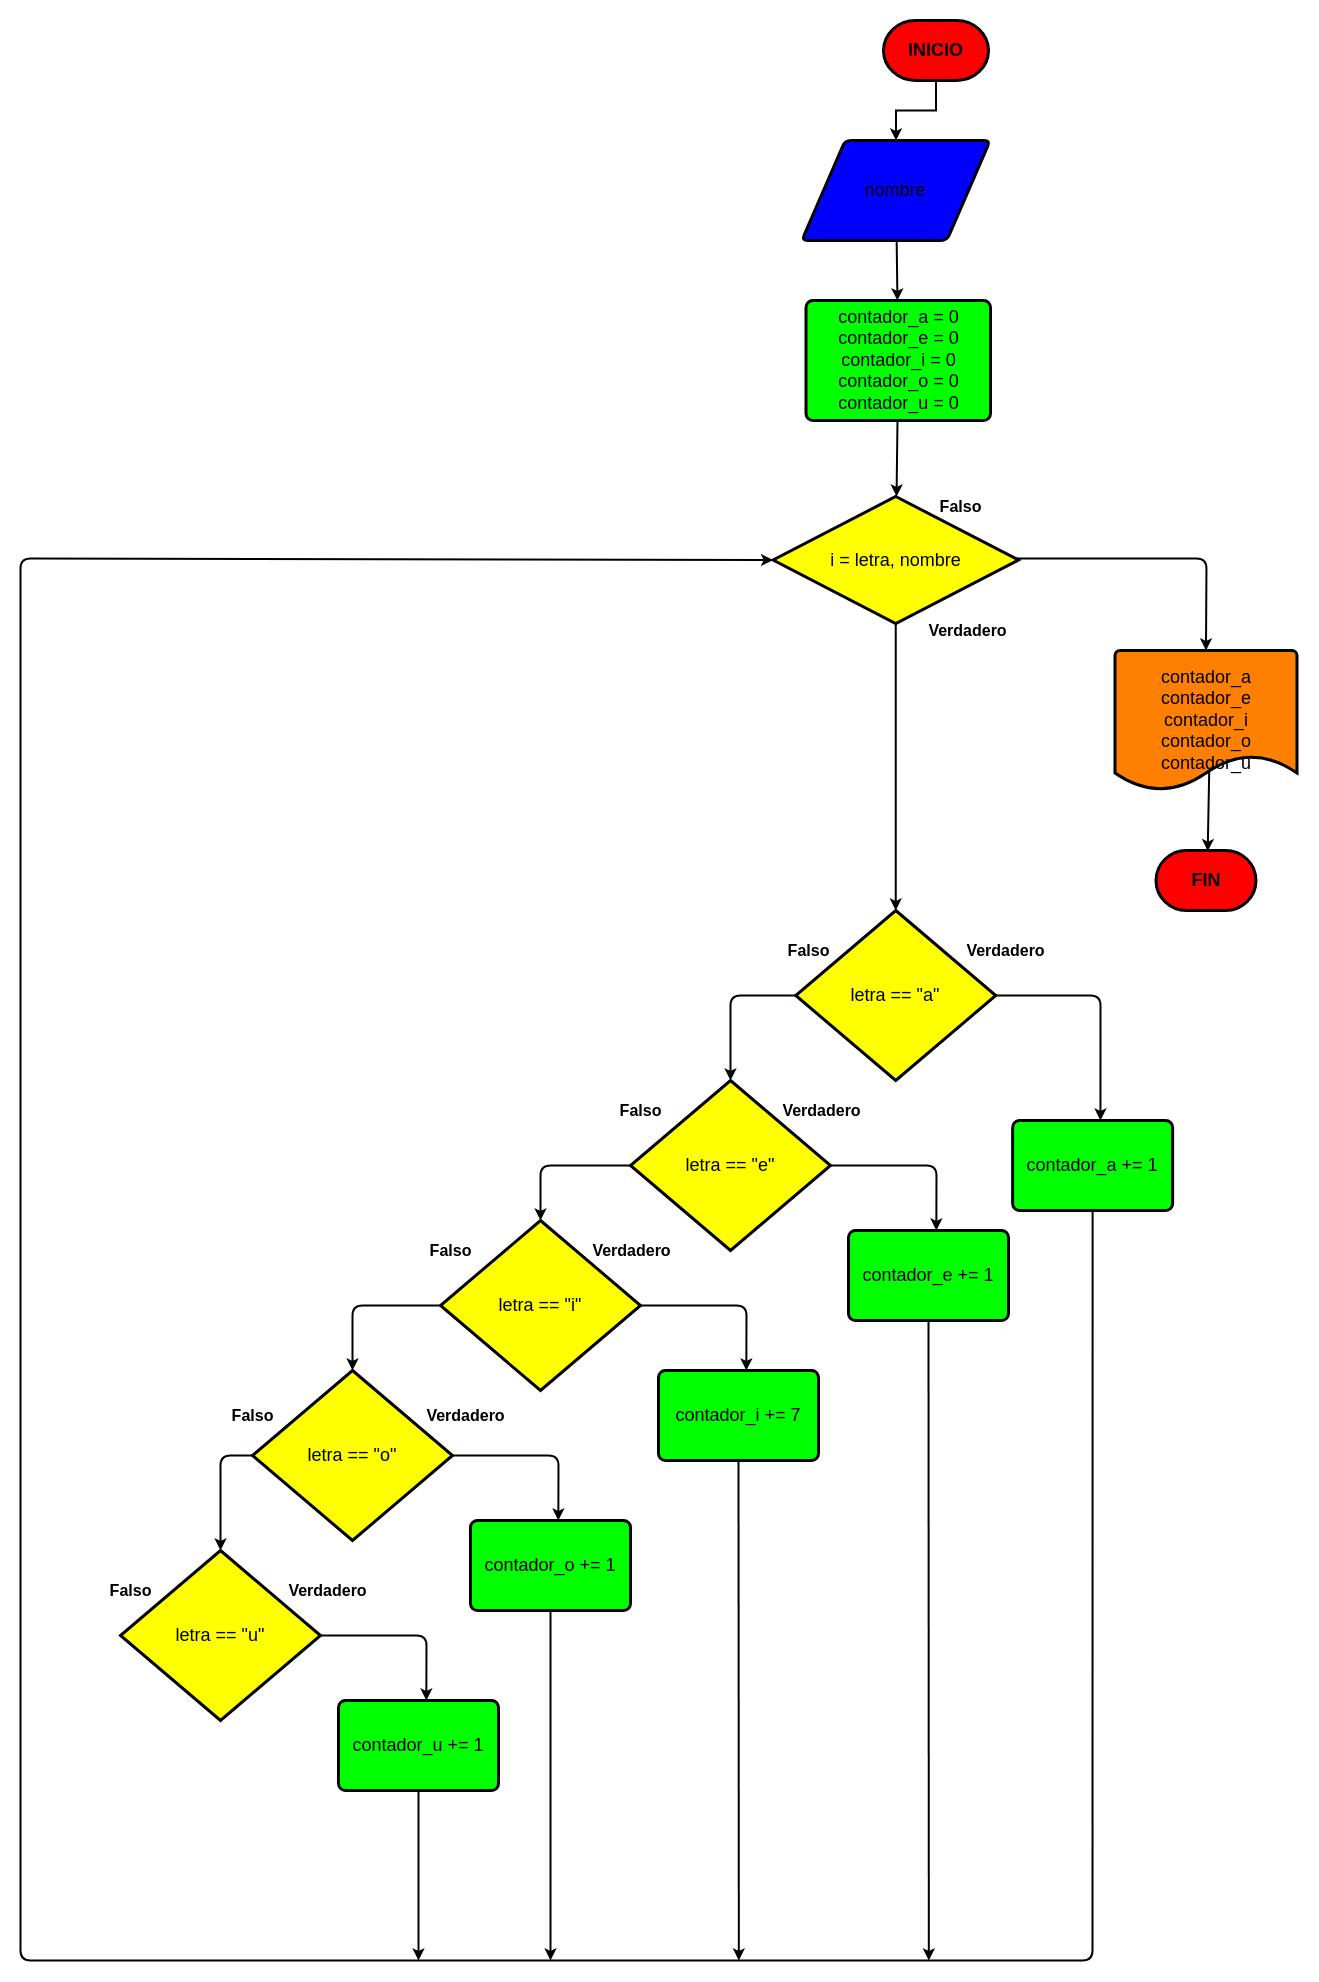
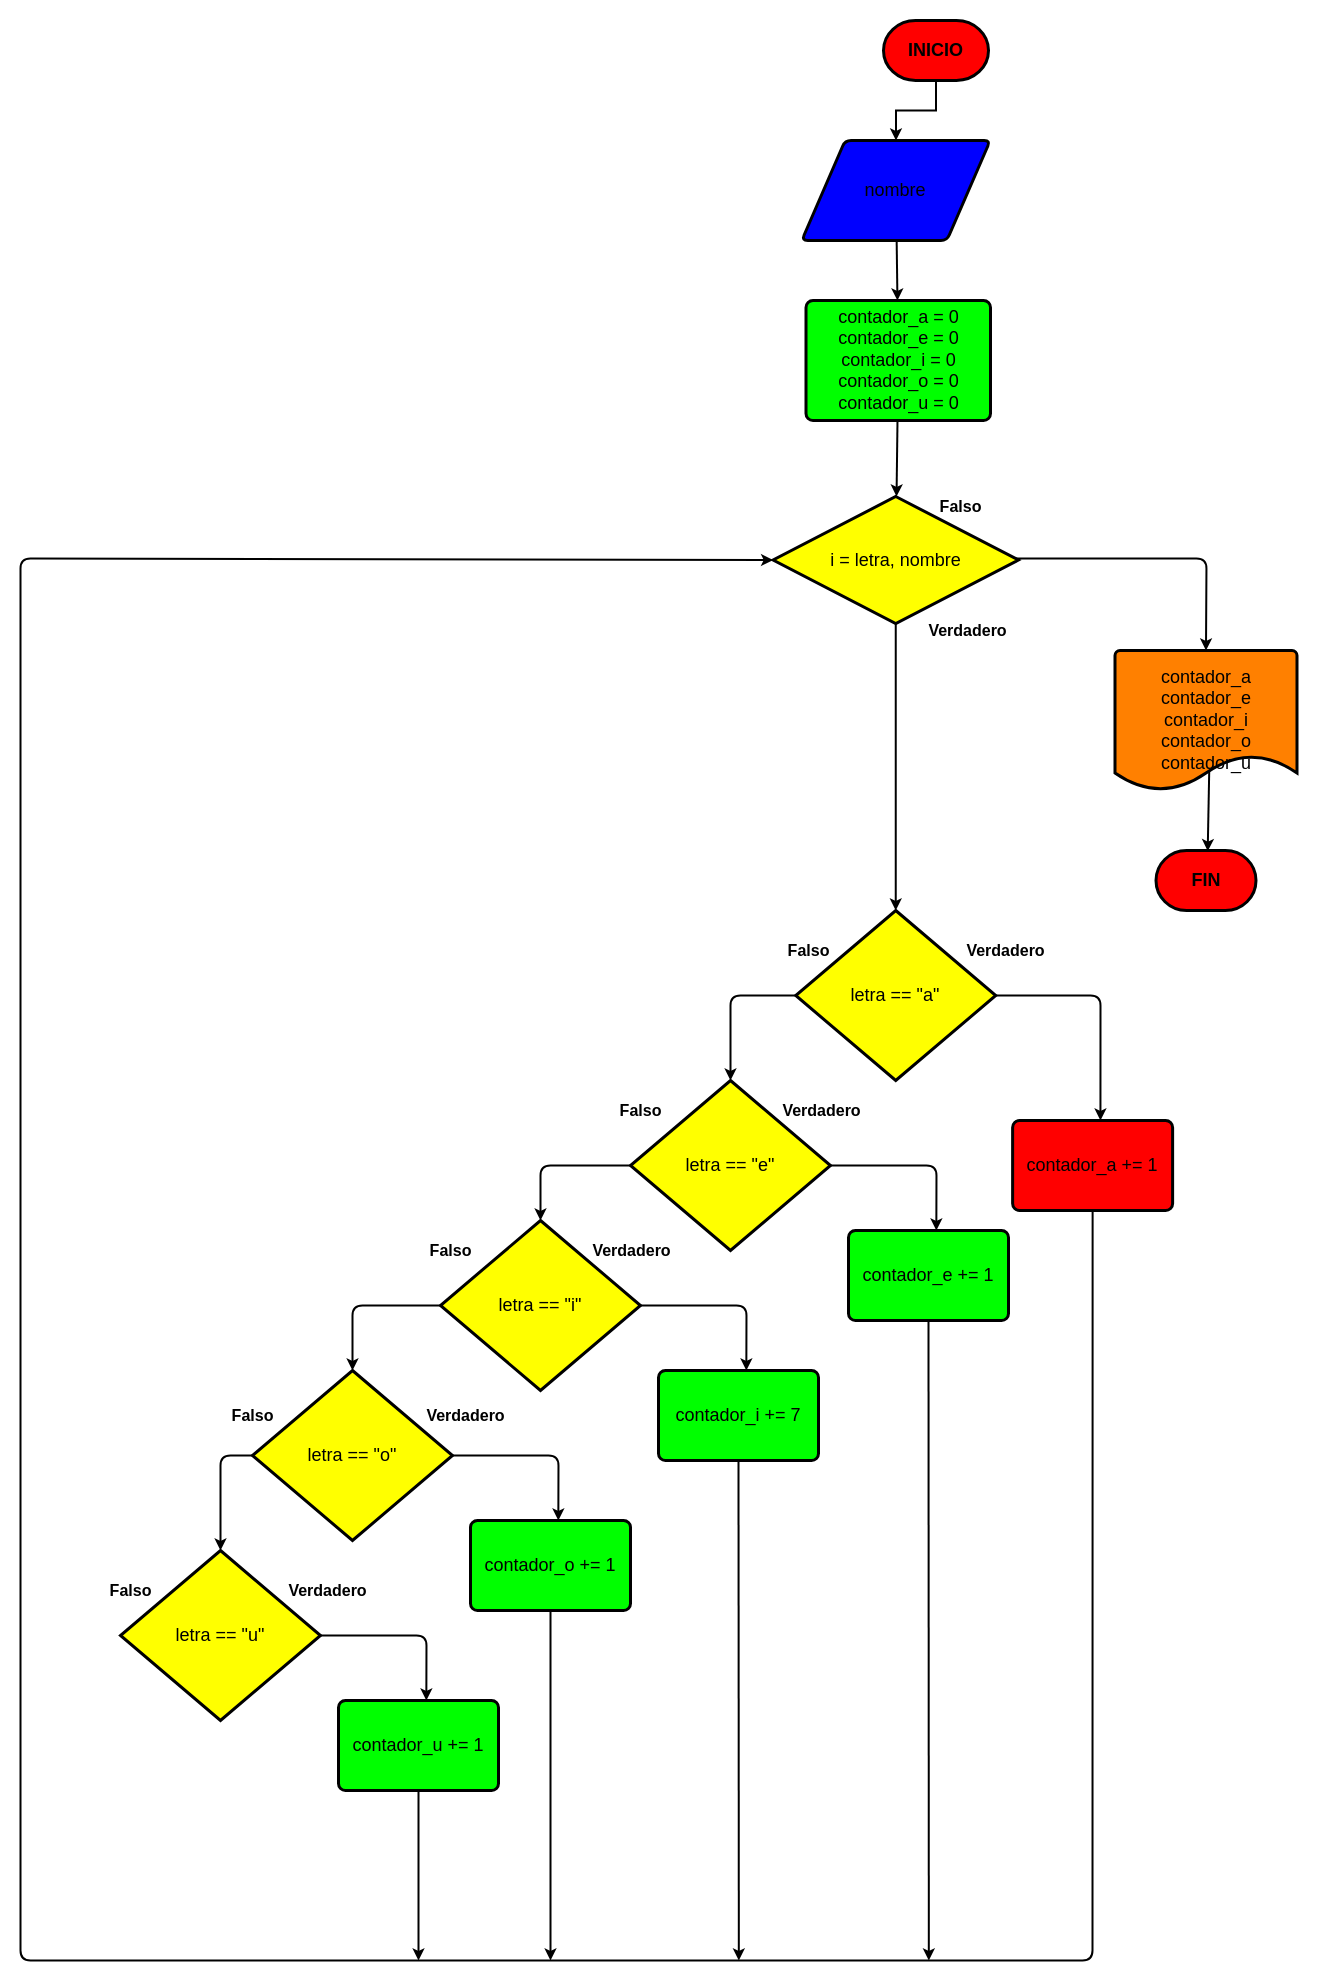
(1093, 1166) -> (1093, 1166)
